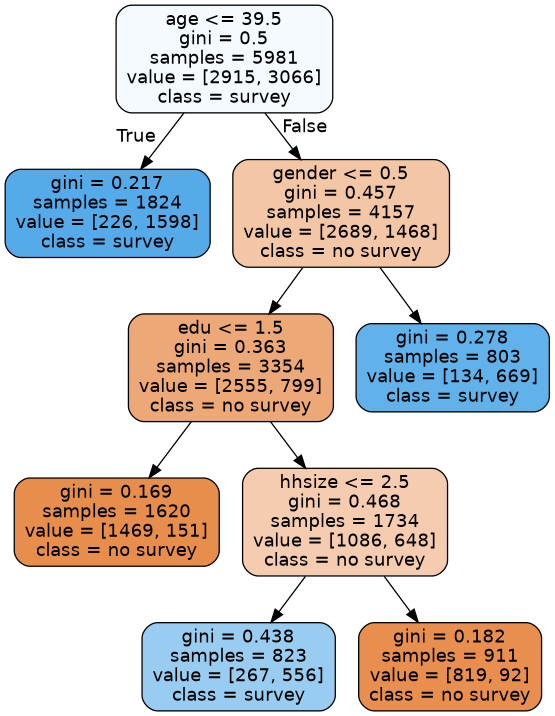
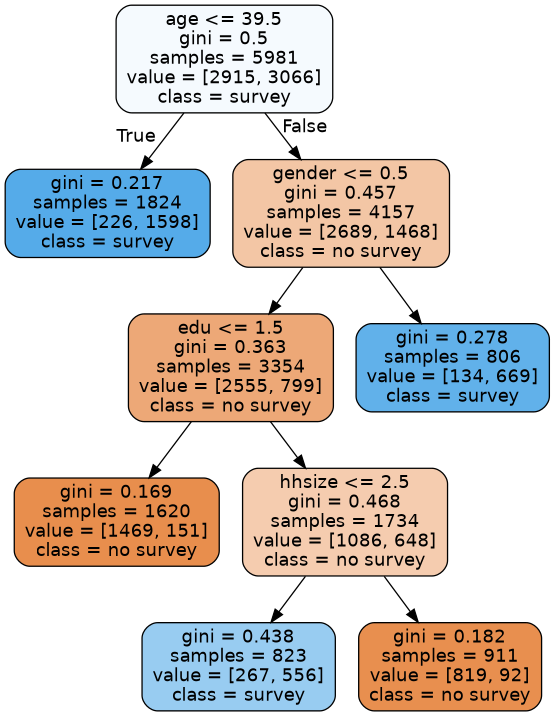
(453, 368) -> (453, 368)
